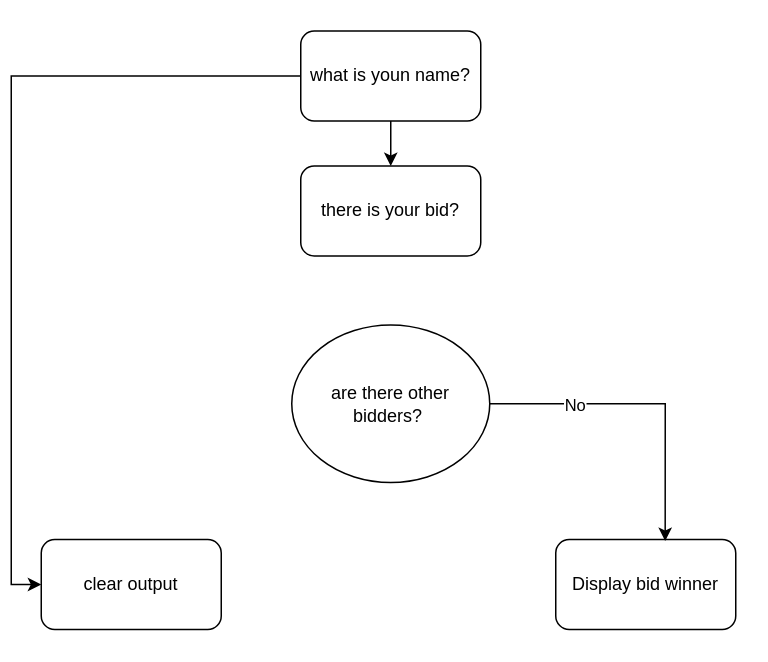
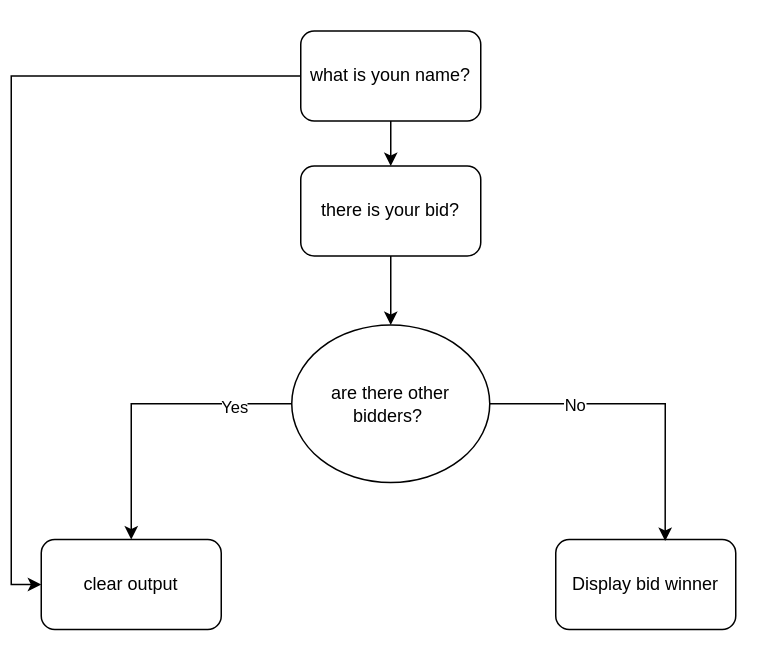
none -> (391, 285)
none -> (148, 404)
